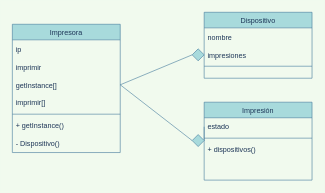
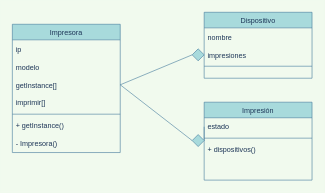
(29, 67) -> (27, 67)
(42, 144) -> (41, 144)
